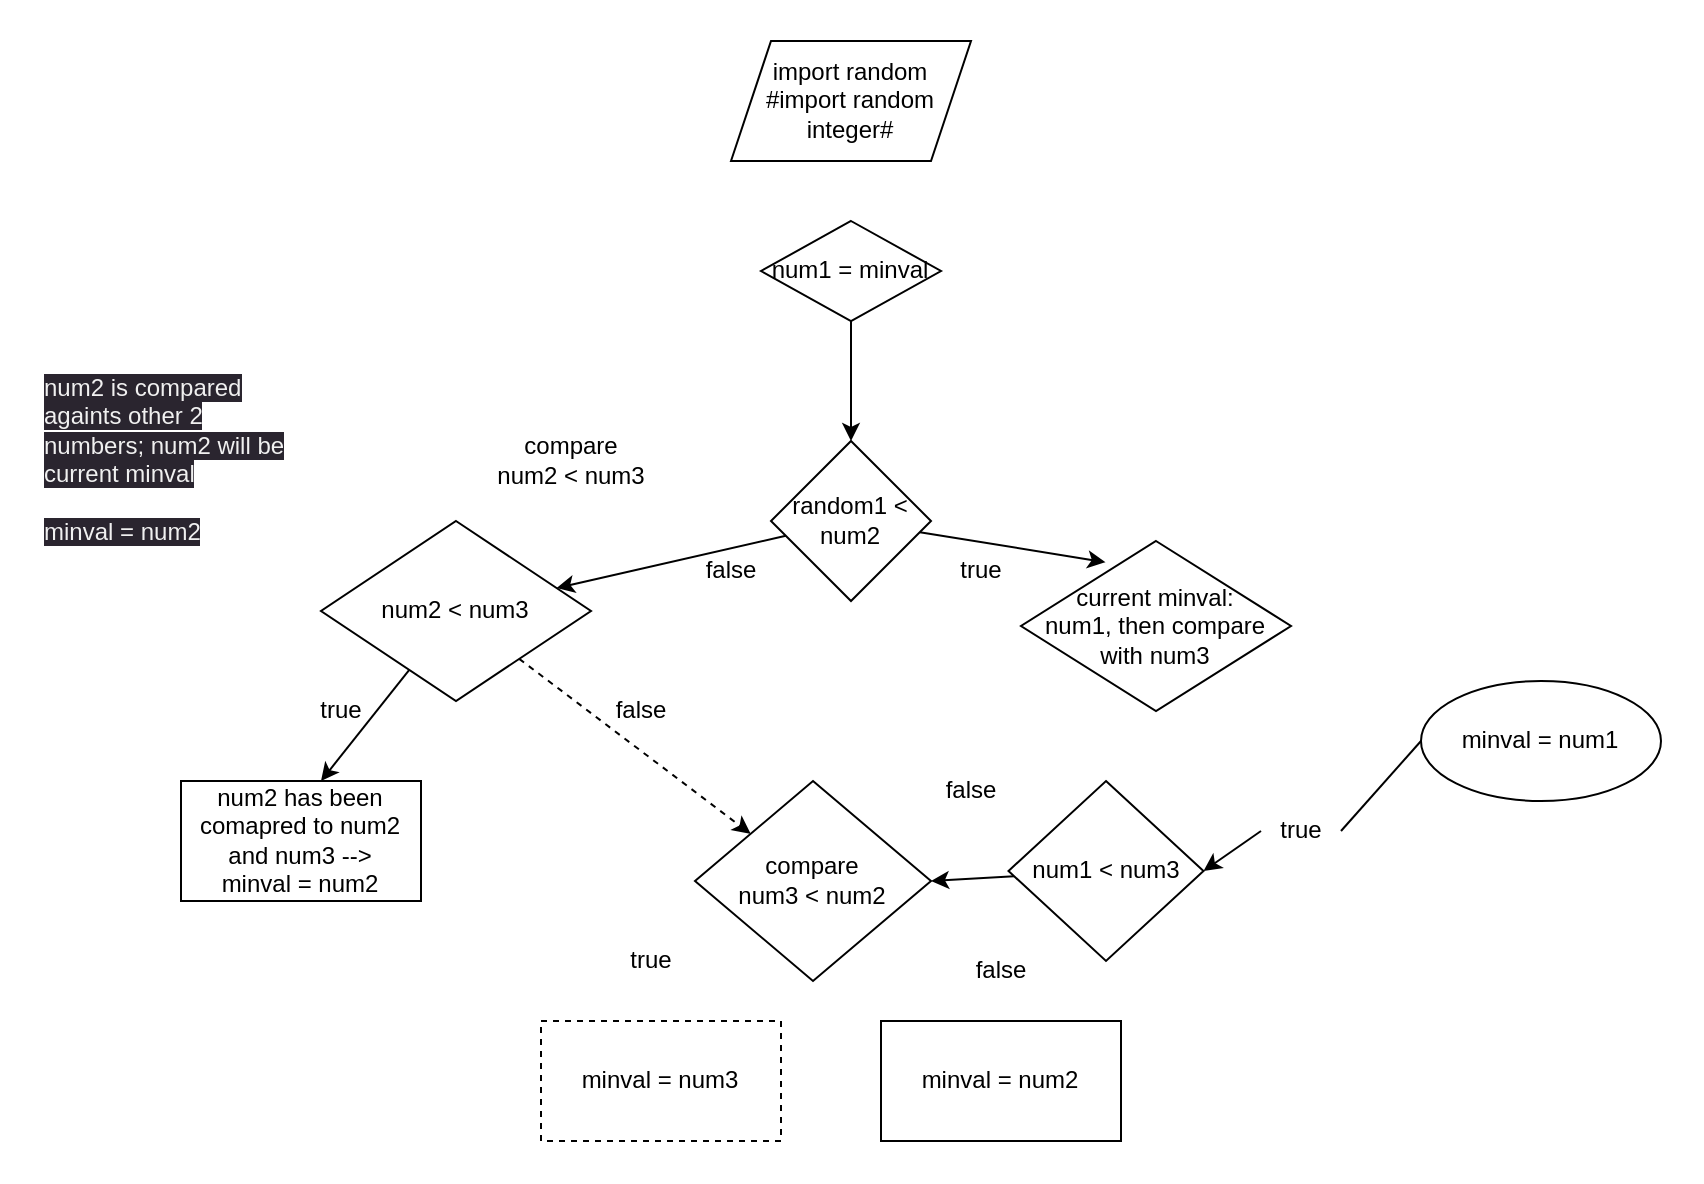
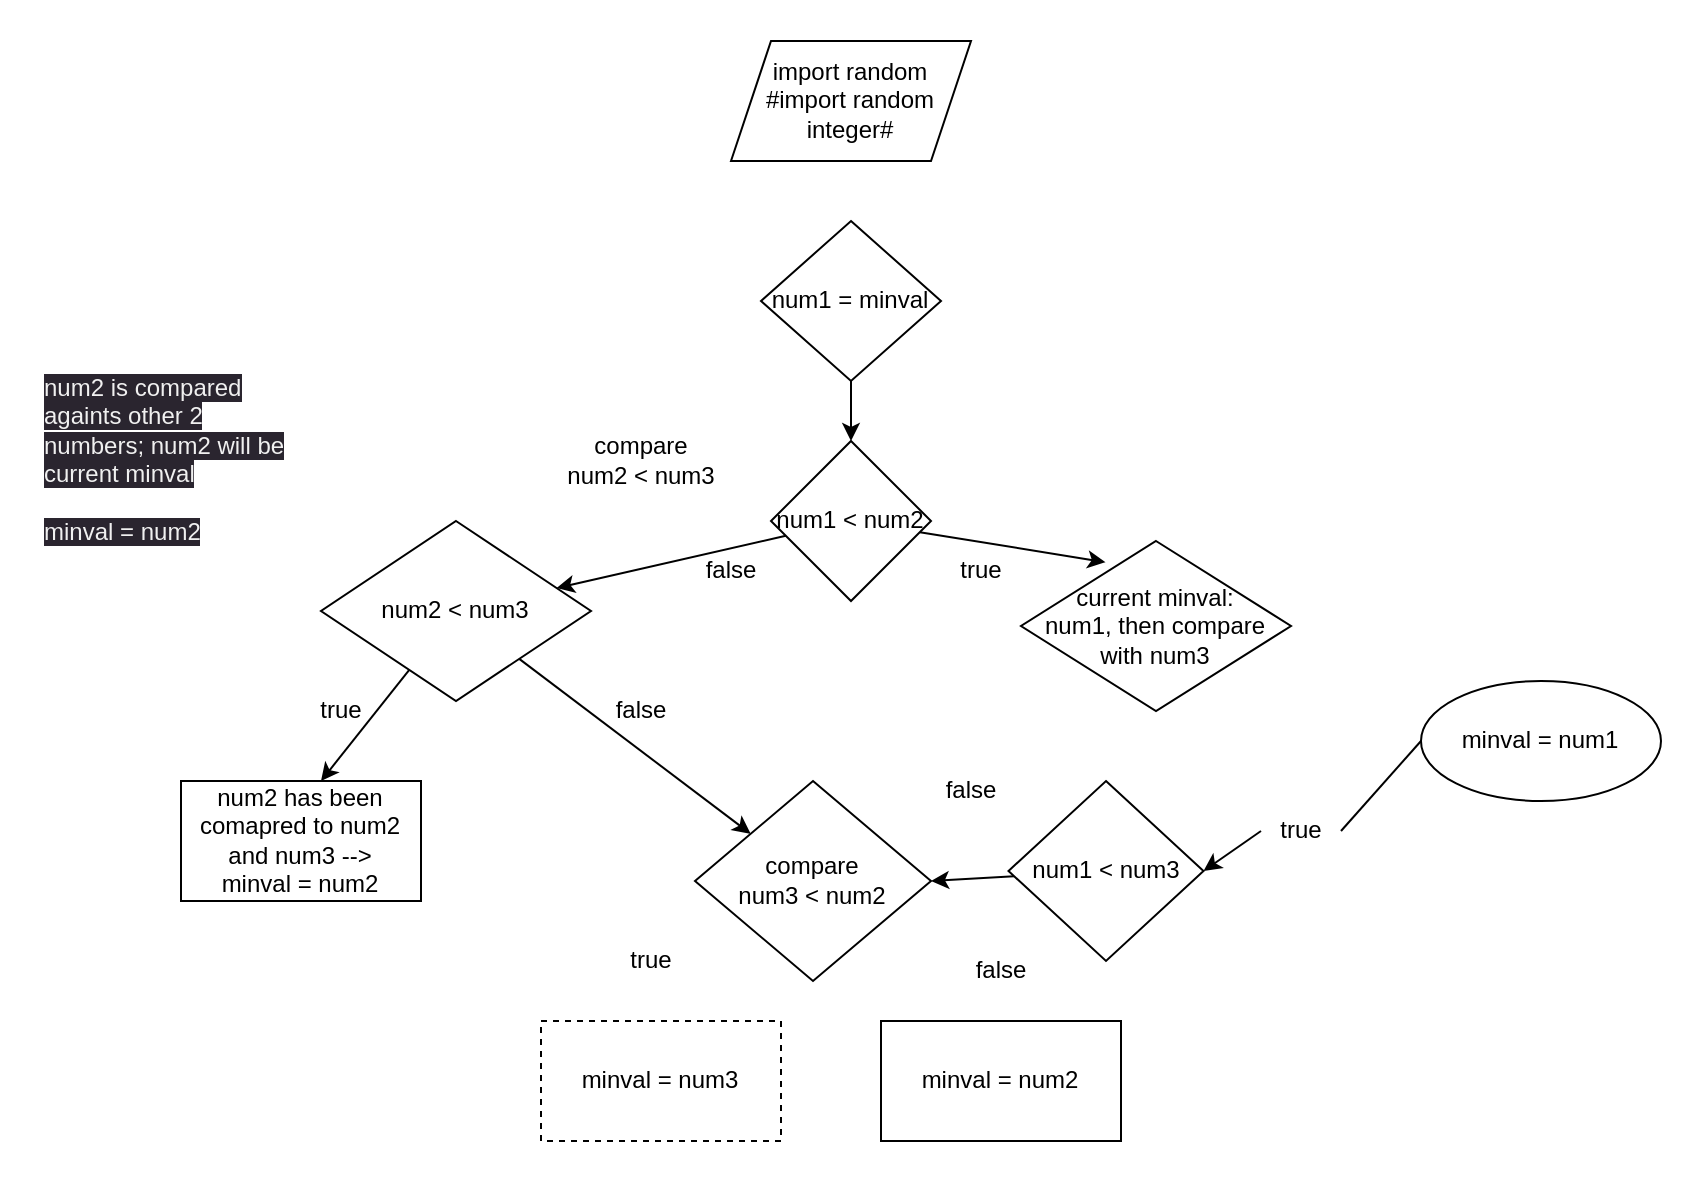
(851, 271) -> (851, 301)
(571, 461) -> (641, 461)
(851, 521) -> (851, 521)
(631, 743) -> (631, 743)
